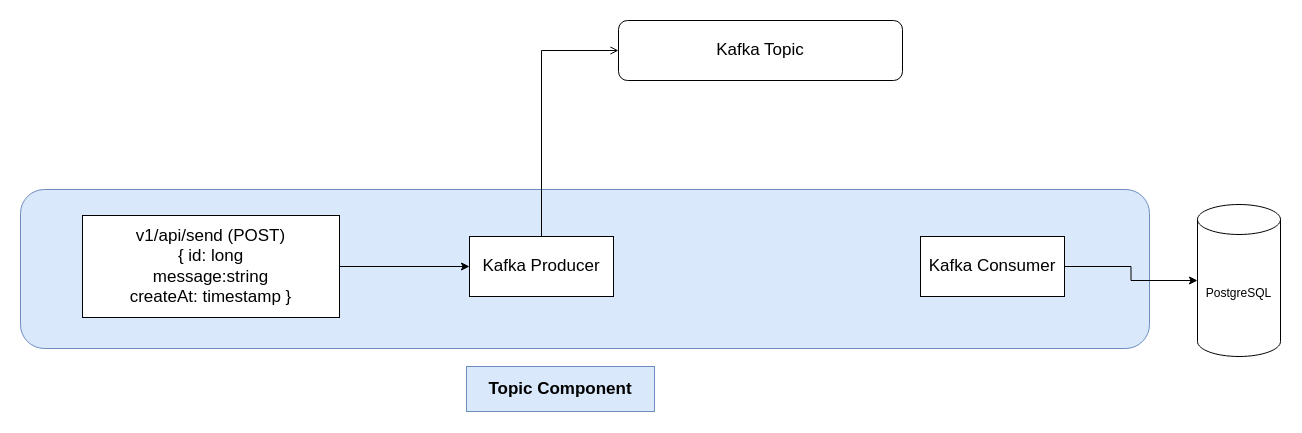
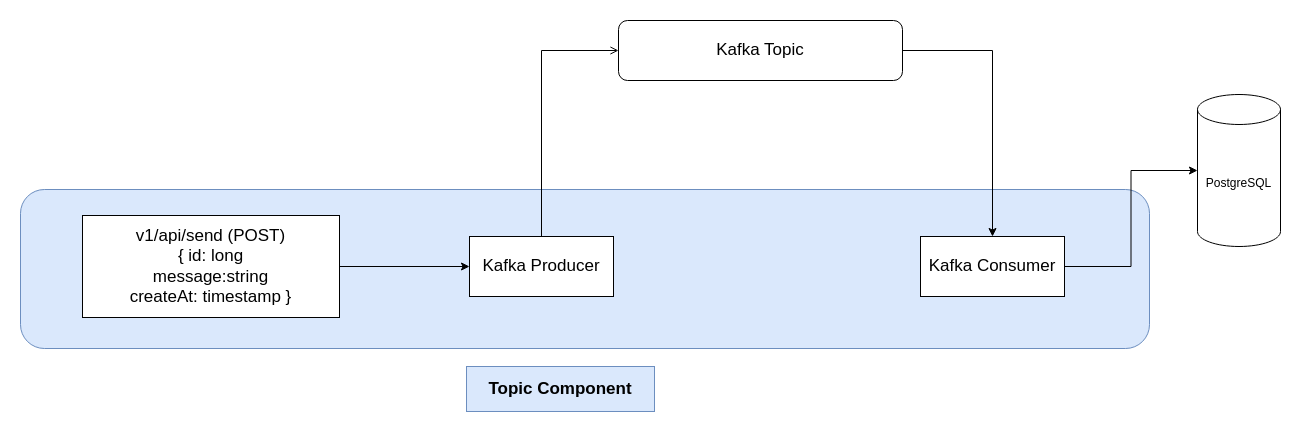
none -> (993, 95)
(1239, 281) -> (1239, 171)
